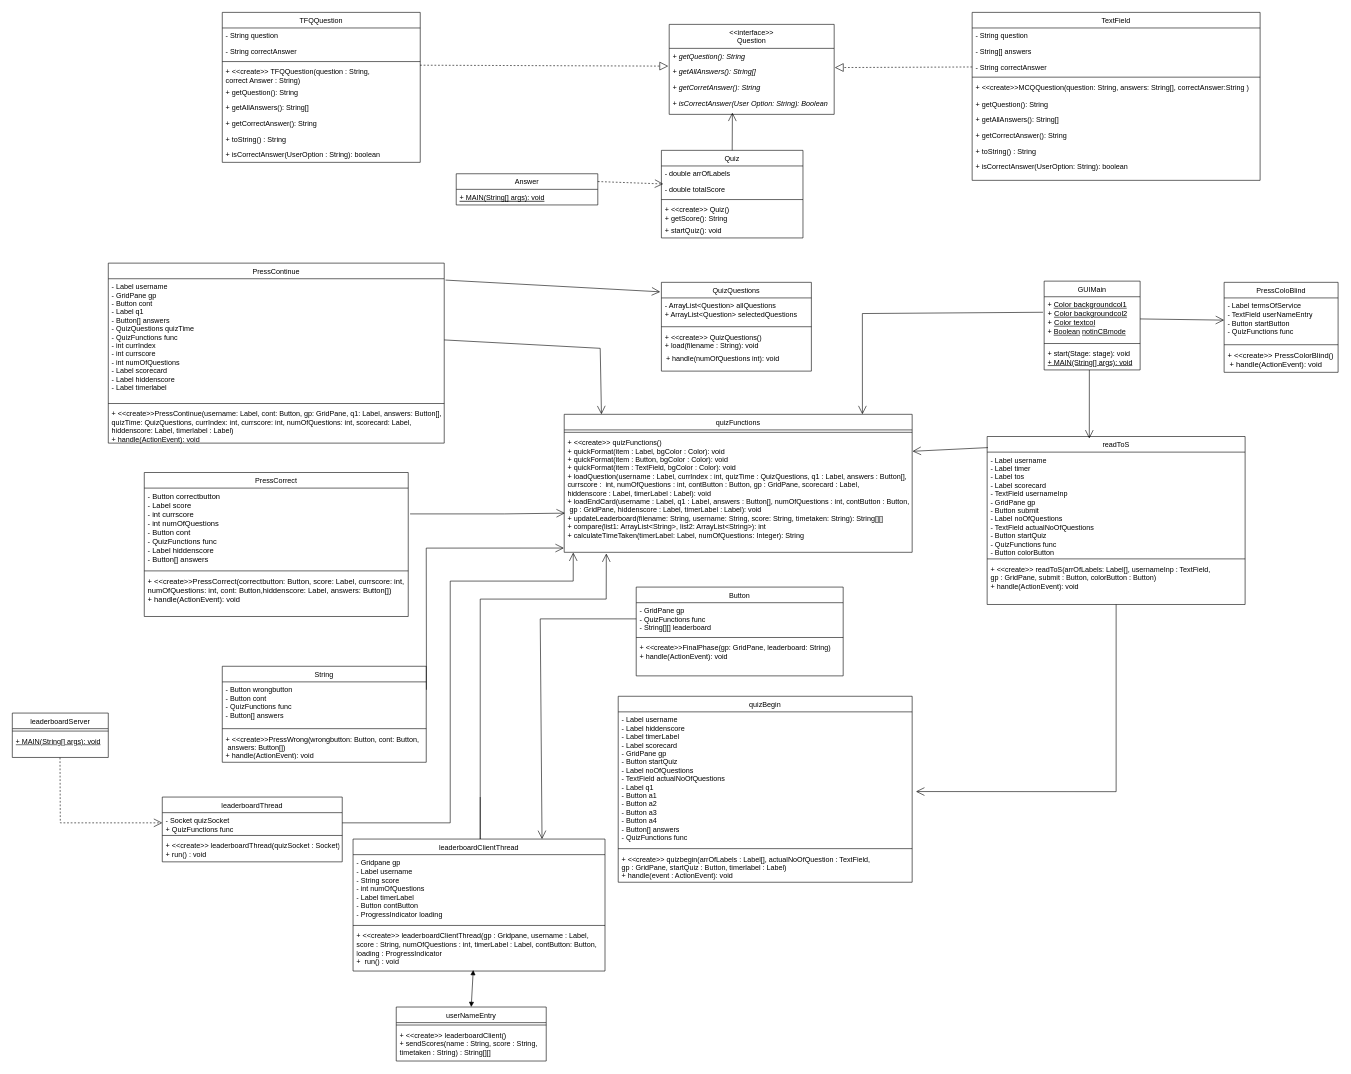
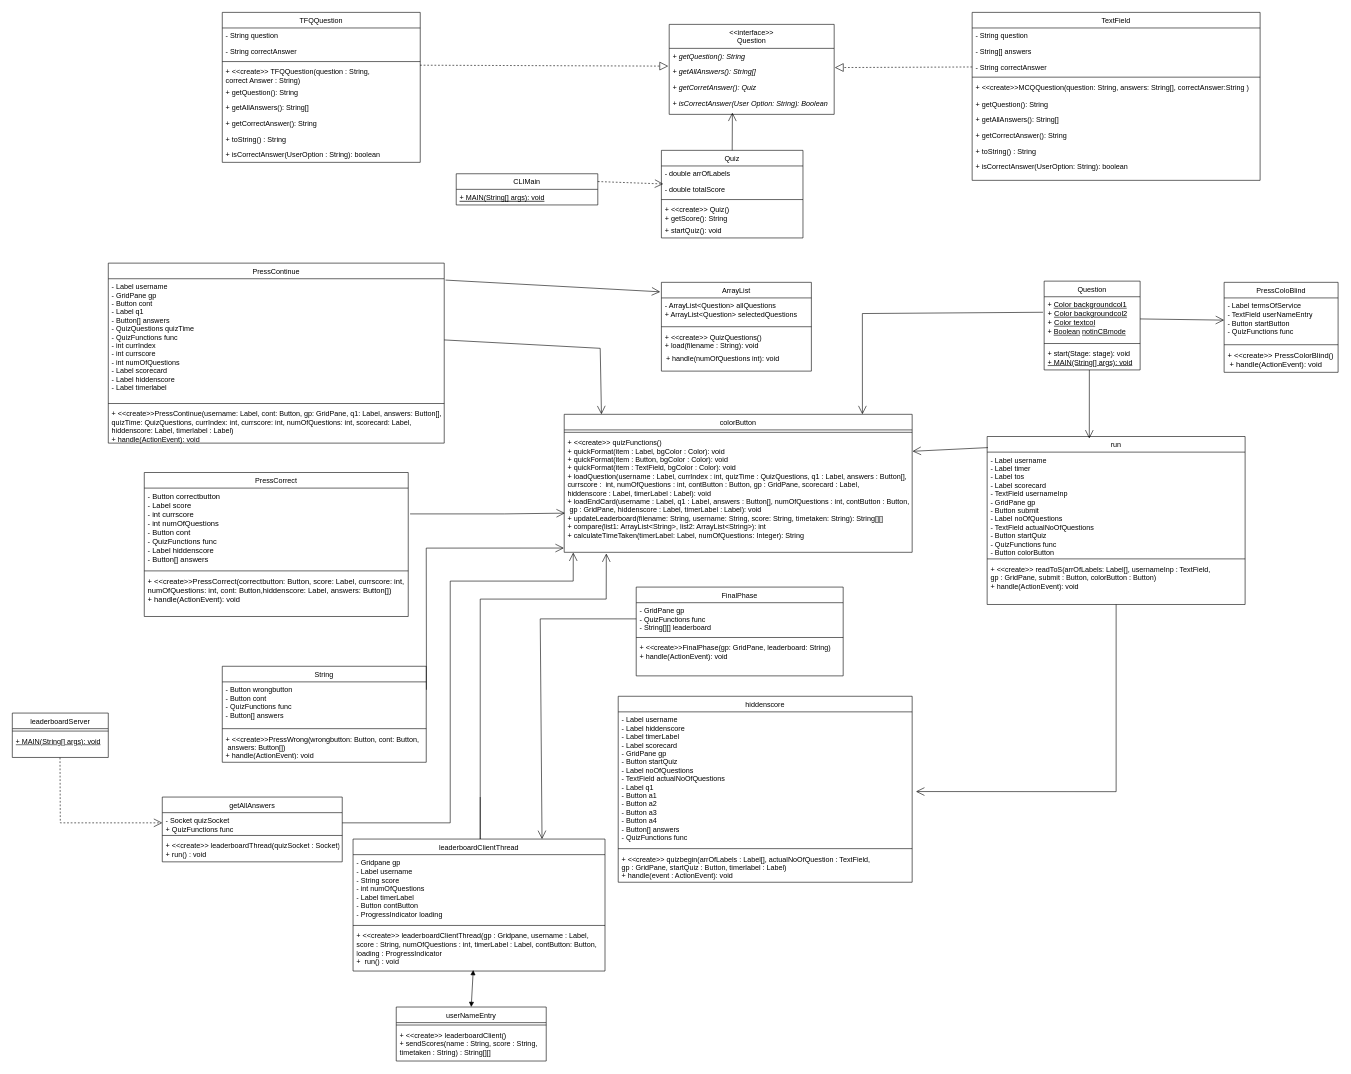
(723, 88) -> (719, 88)
(527, 182) -> (527, 182)
(736, 290) -> (736, 290)
(1092, 290) -> (1092, 290)
(738, 422) -> (738, 422)
(1116, 445) -> (1116, 445)
(740, 595) -> (740, 595)
(765, 704) -> (765, 704)
(252, 806) -> (252, 806)
